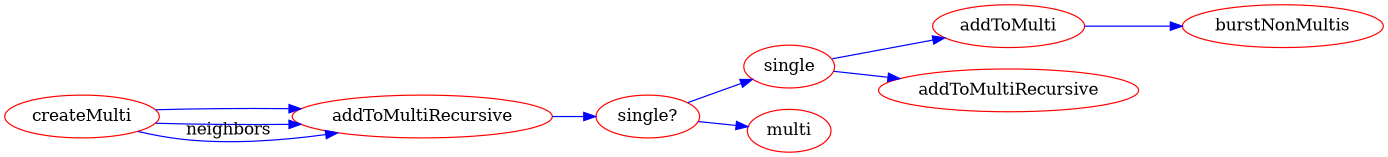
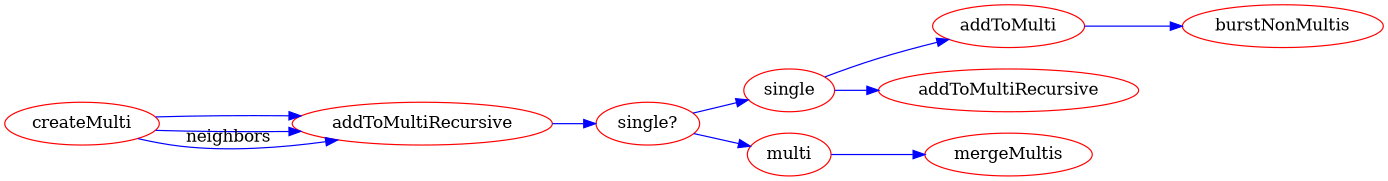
none -> (1009, 155)
